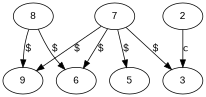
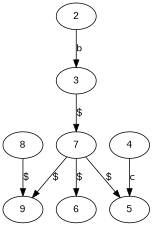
(146, 46) -> (76, 109)
(48, 48) -> none
(186, 48) -> (80, 48)
none -> (130, 145)
